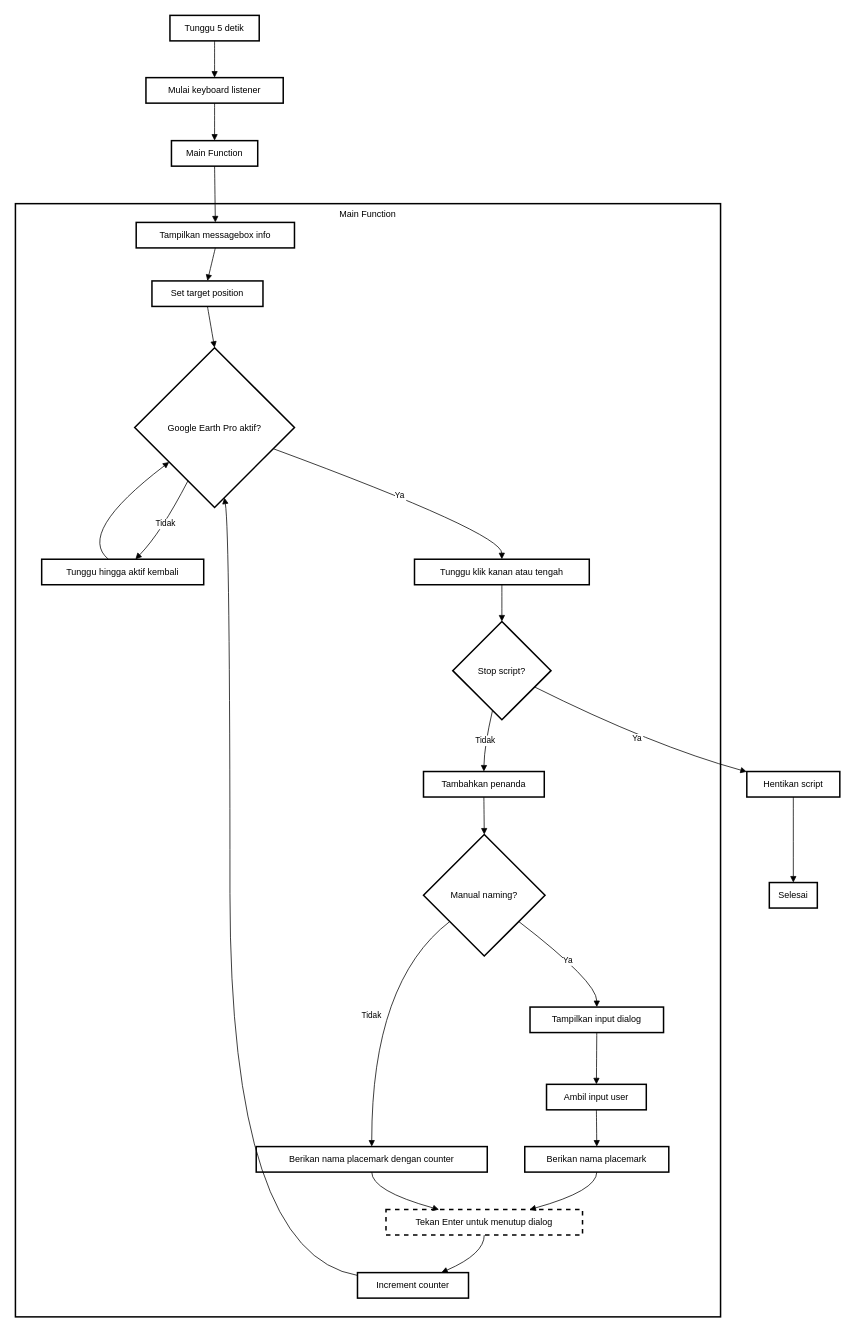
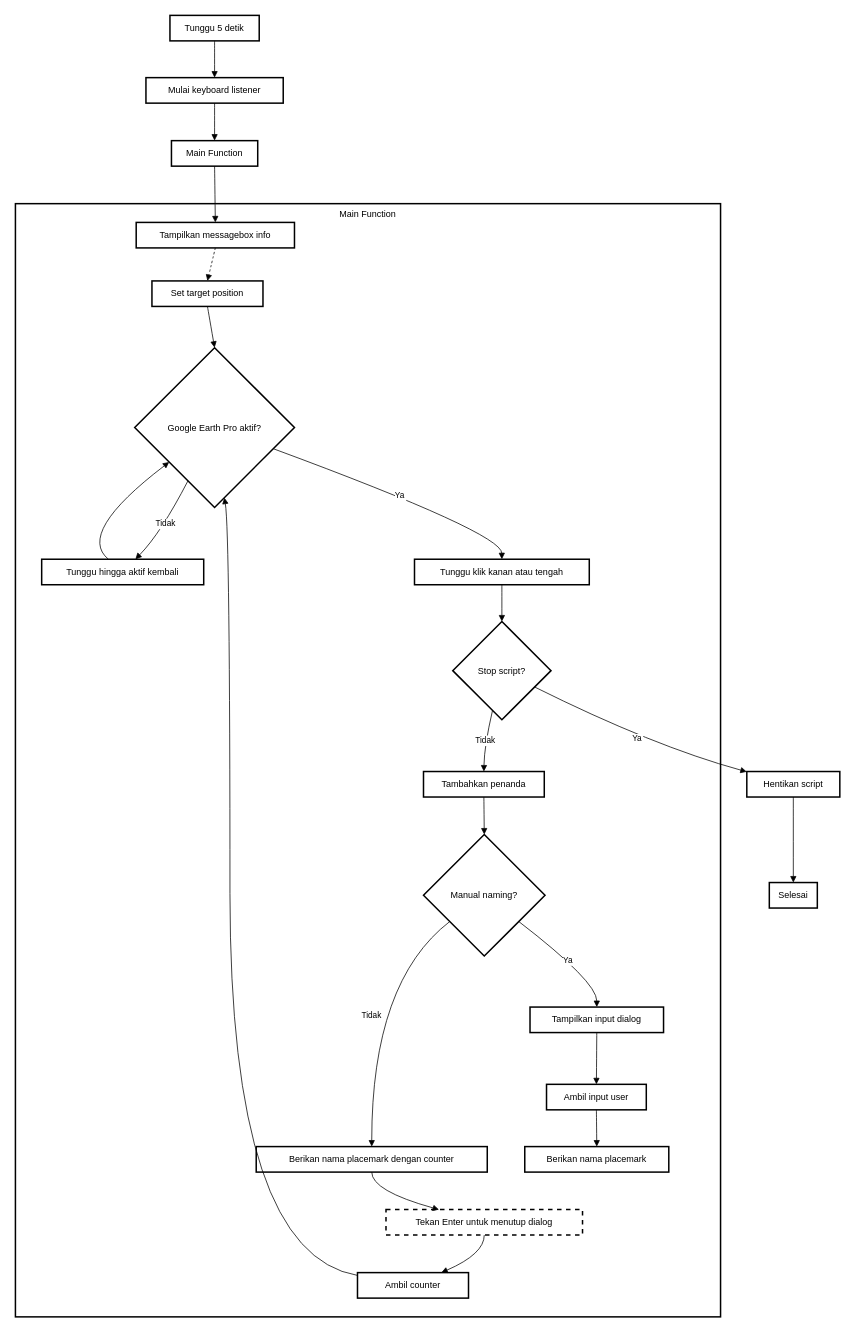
(212, 261) -> (212, 261)
(570, 1196) -> none
(413, 1285) -> (413, 1285)
